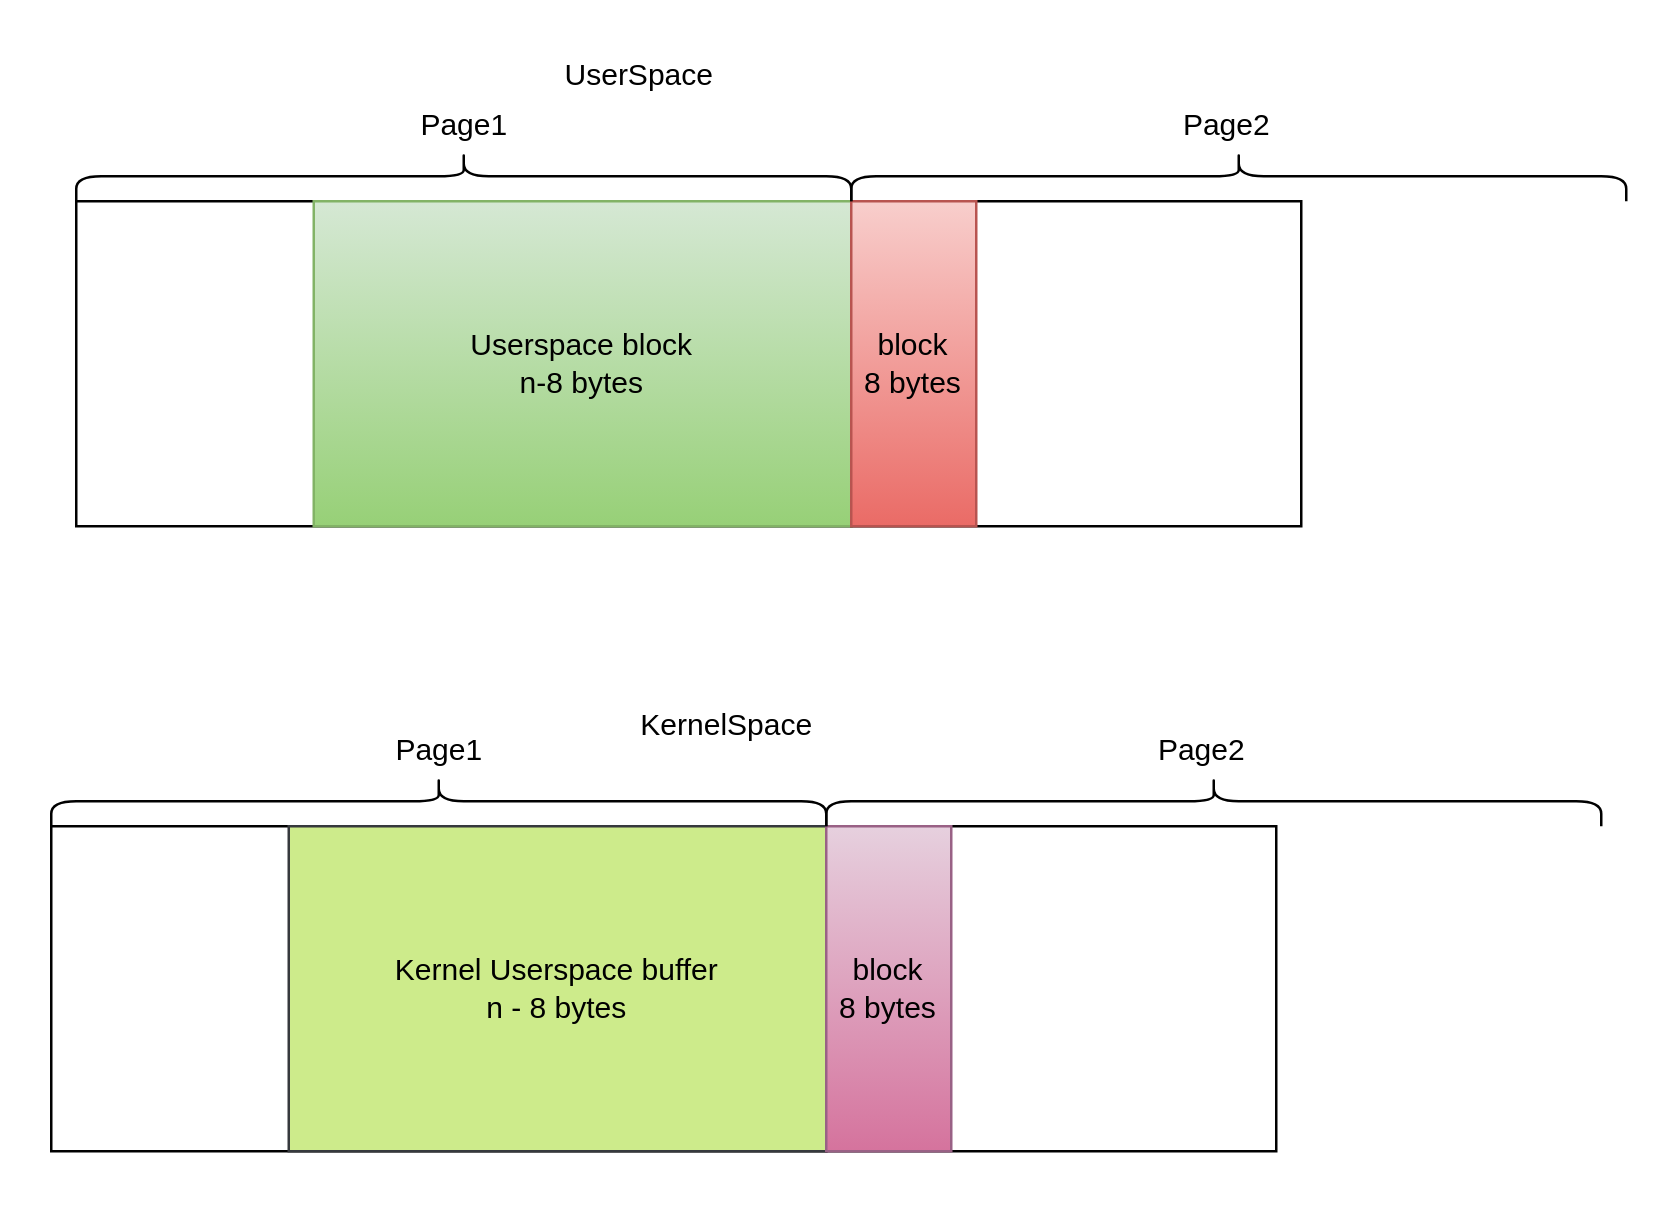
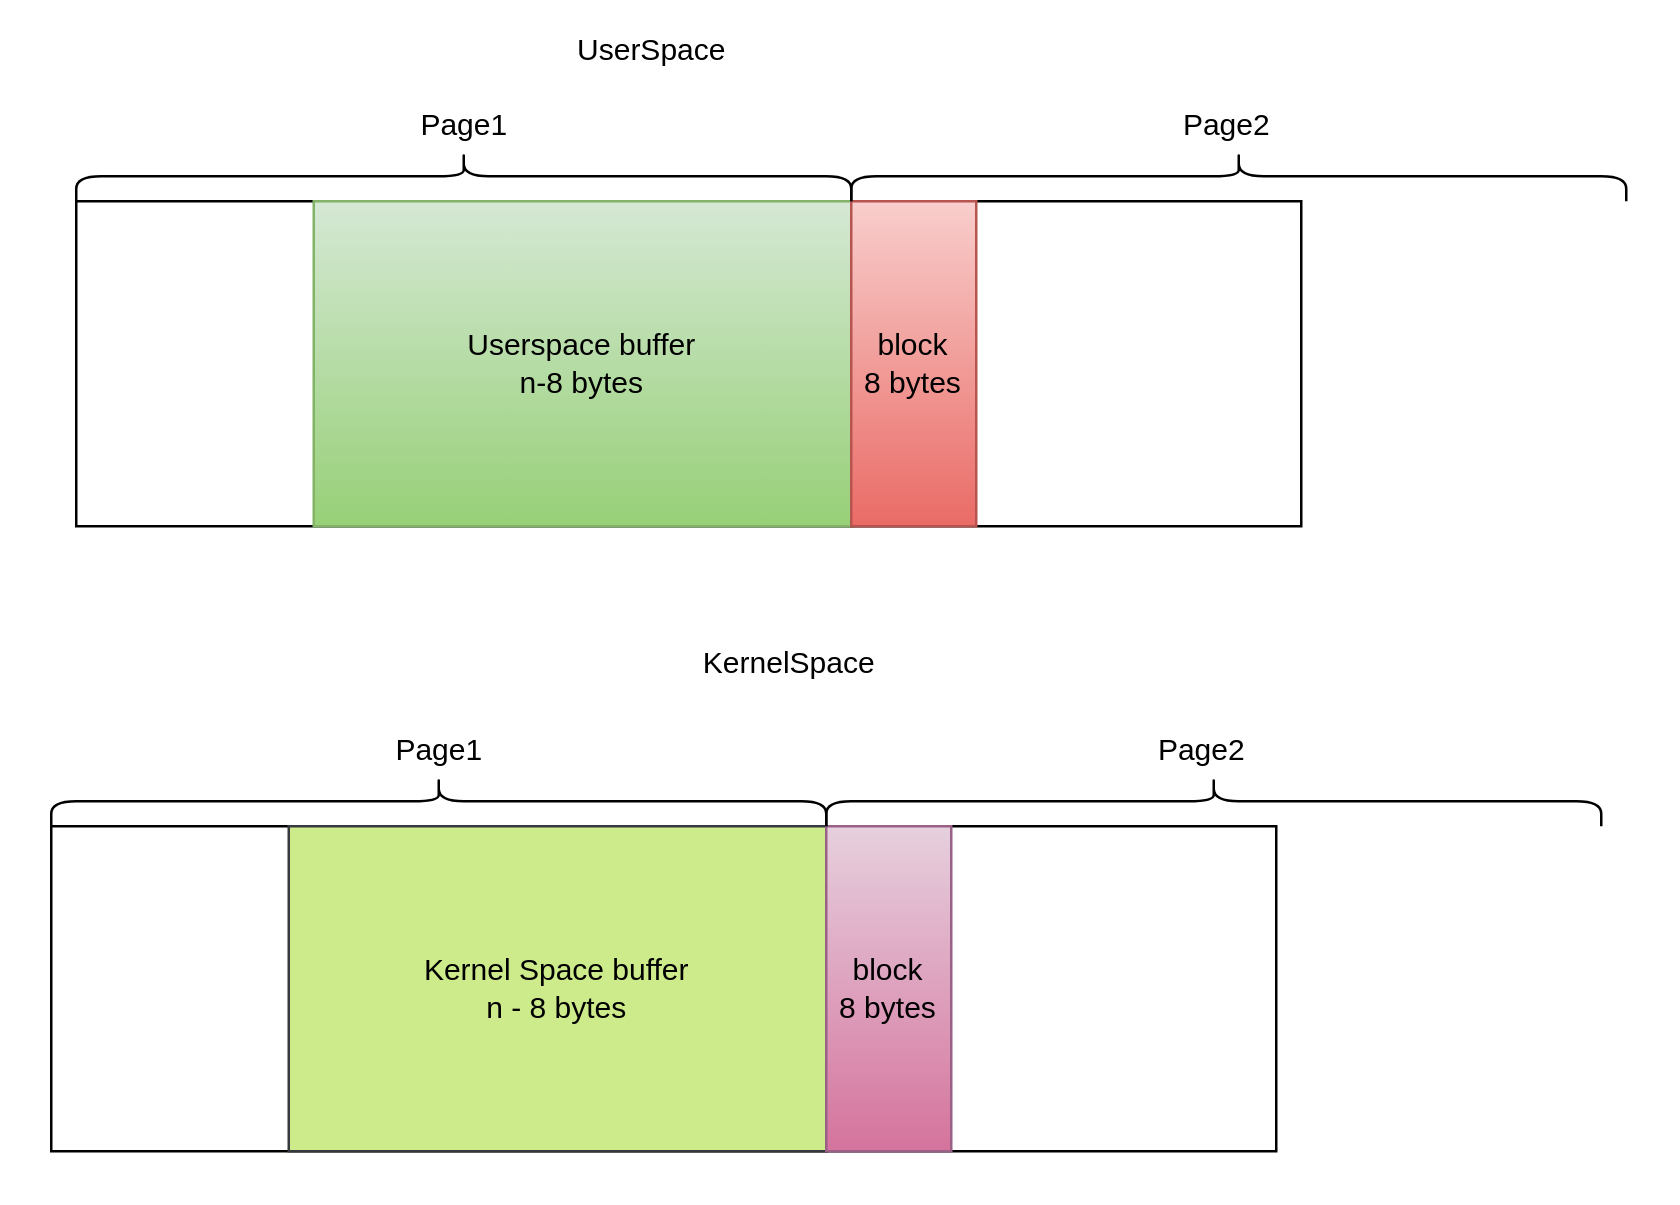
(639, 76) -> (651, 51)
(583, 364) -> (583, 364)
(726, 726) -> (789, 664)
(558, 989) -> (558, 989)
